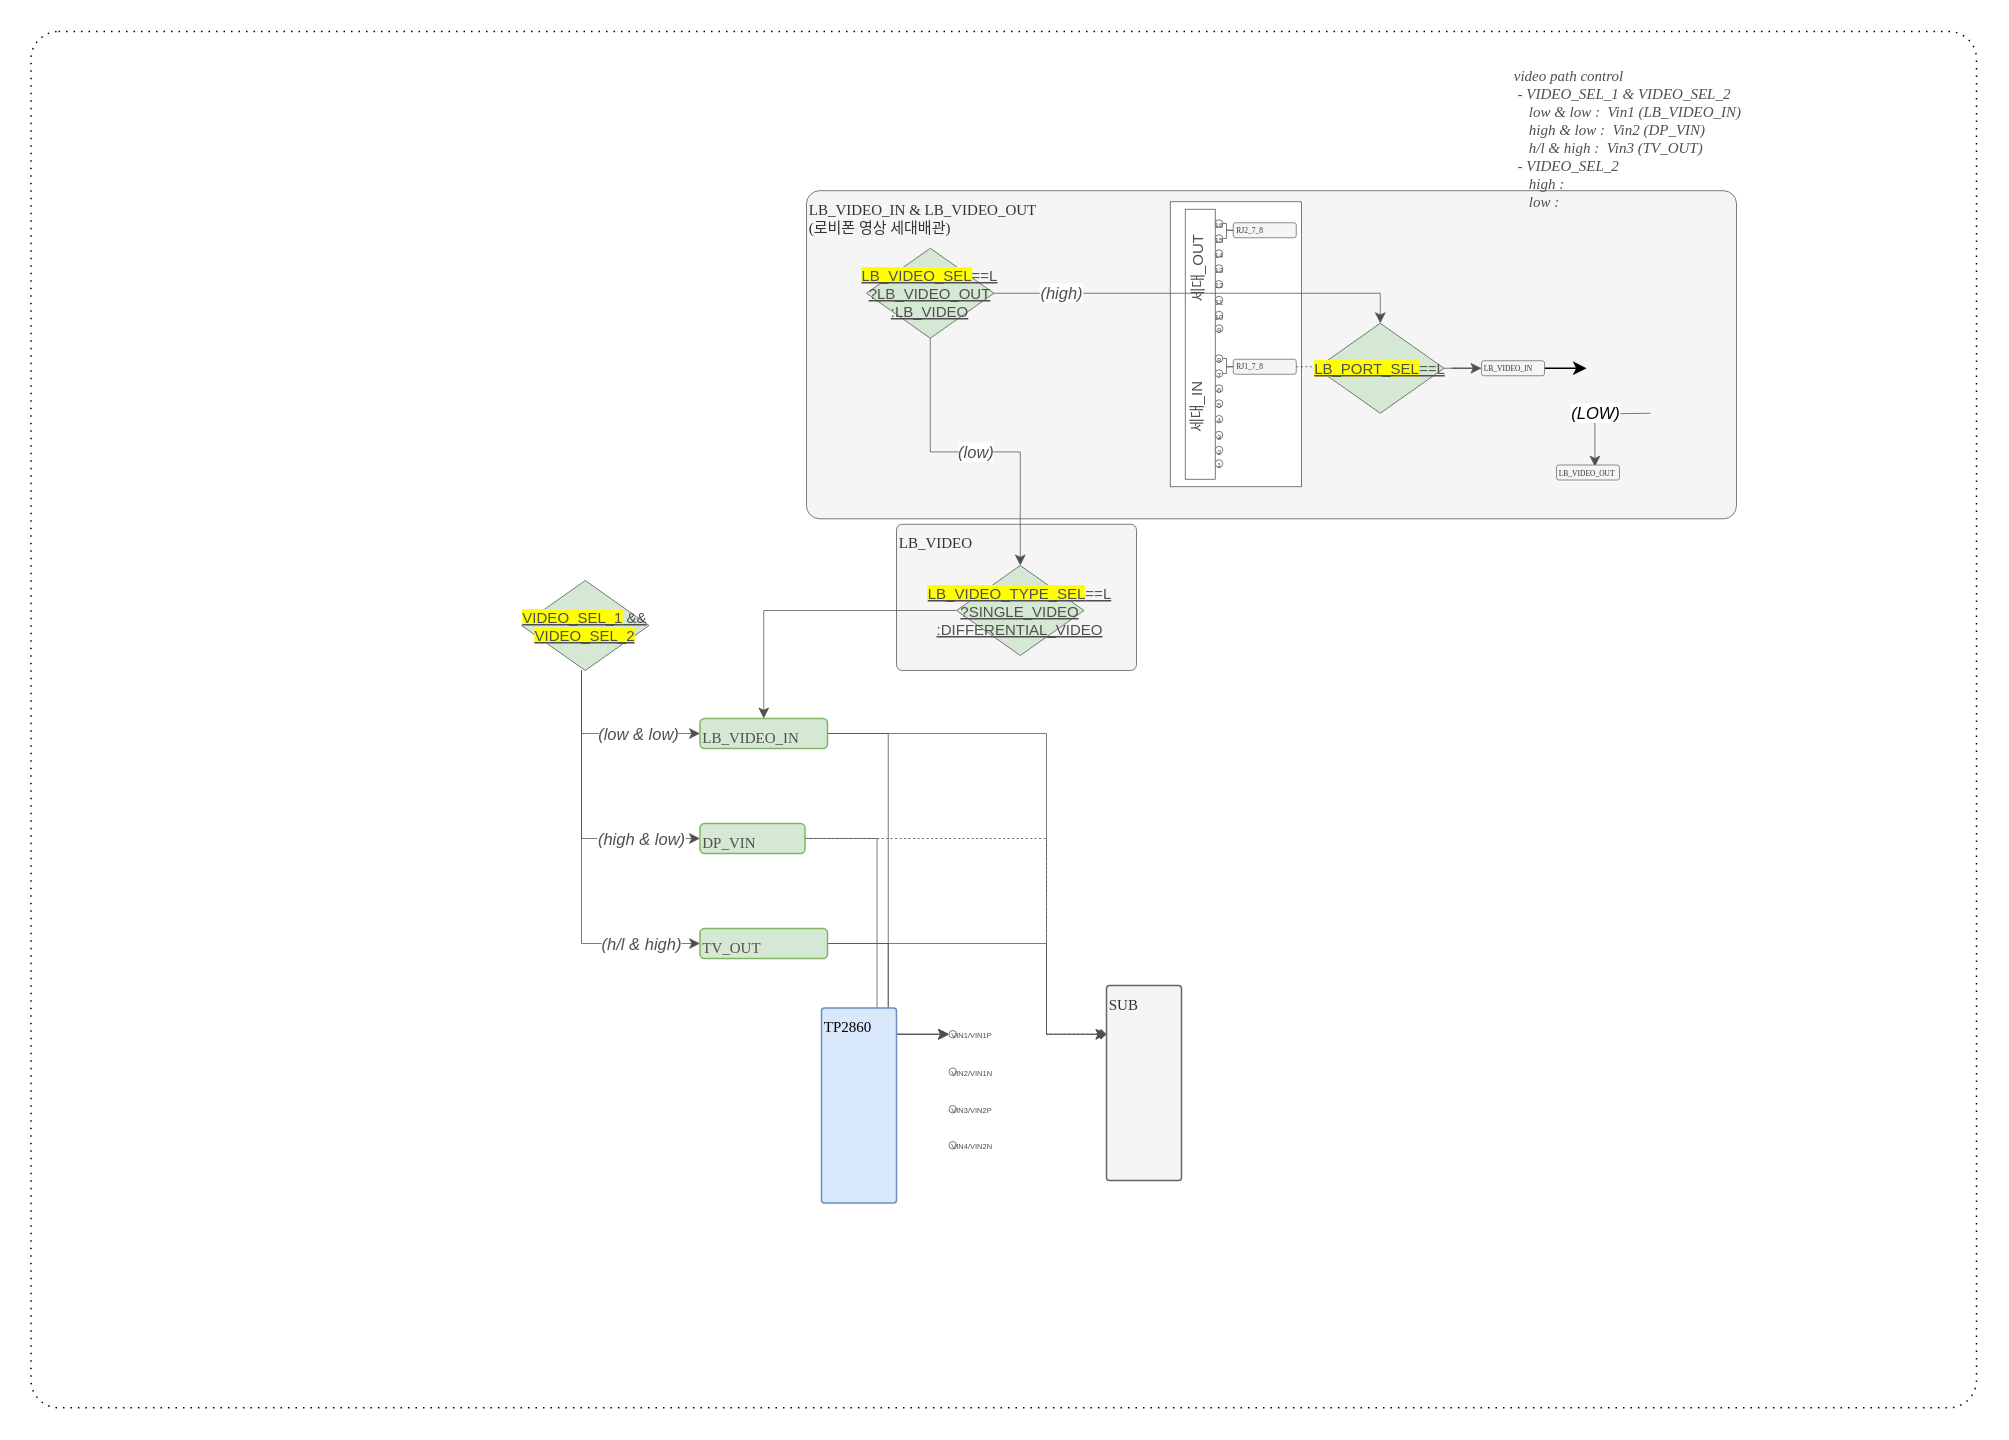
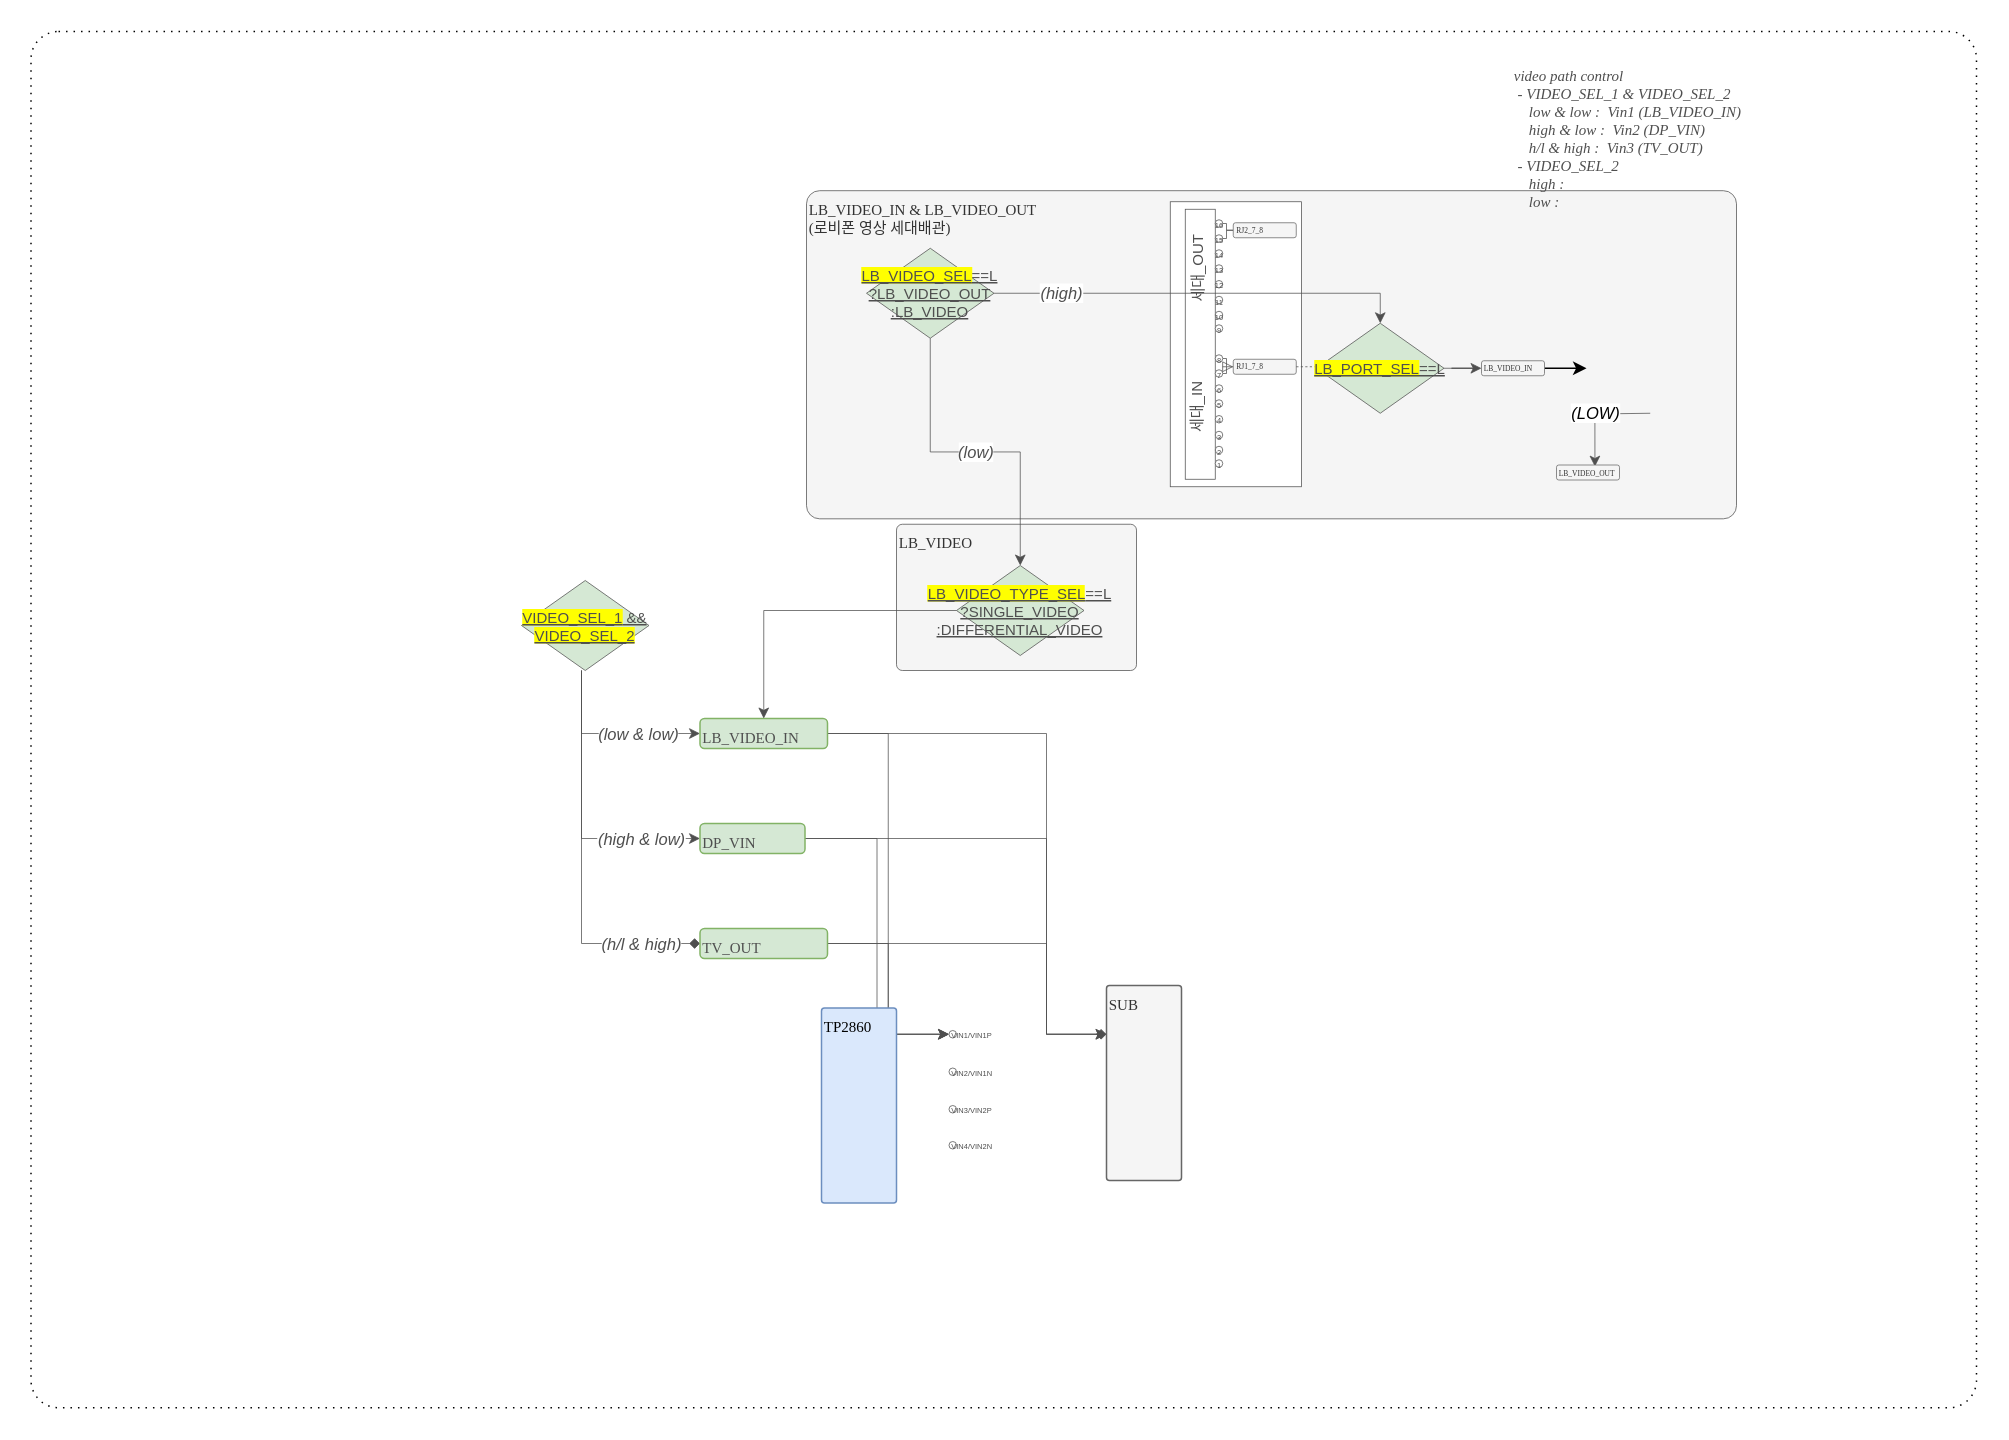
(1226, 362) -> (1226, 364)
(961, 839) -> (961, 839)
(690, 944) -> (688, 944)
